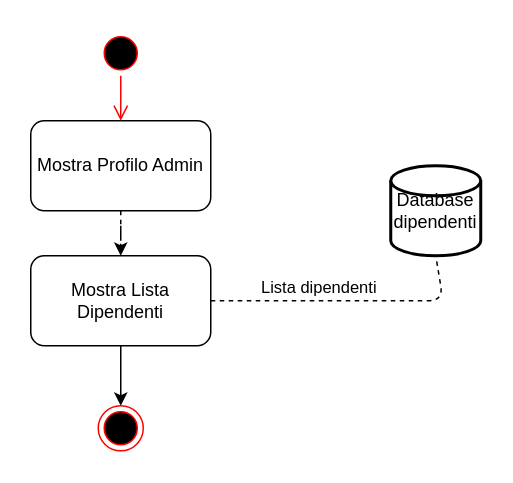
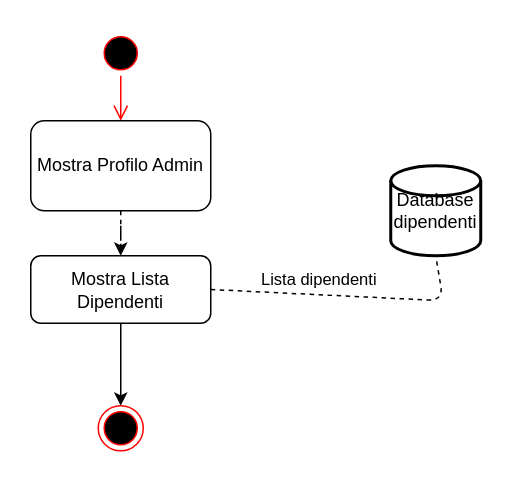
(121, 301) -> (121, 290)
